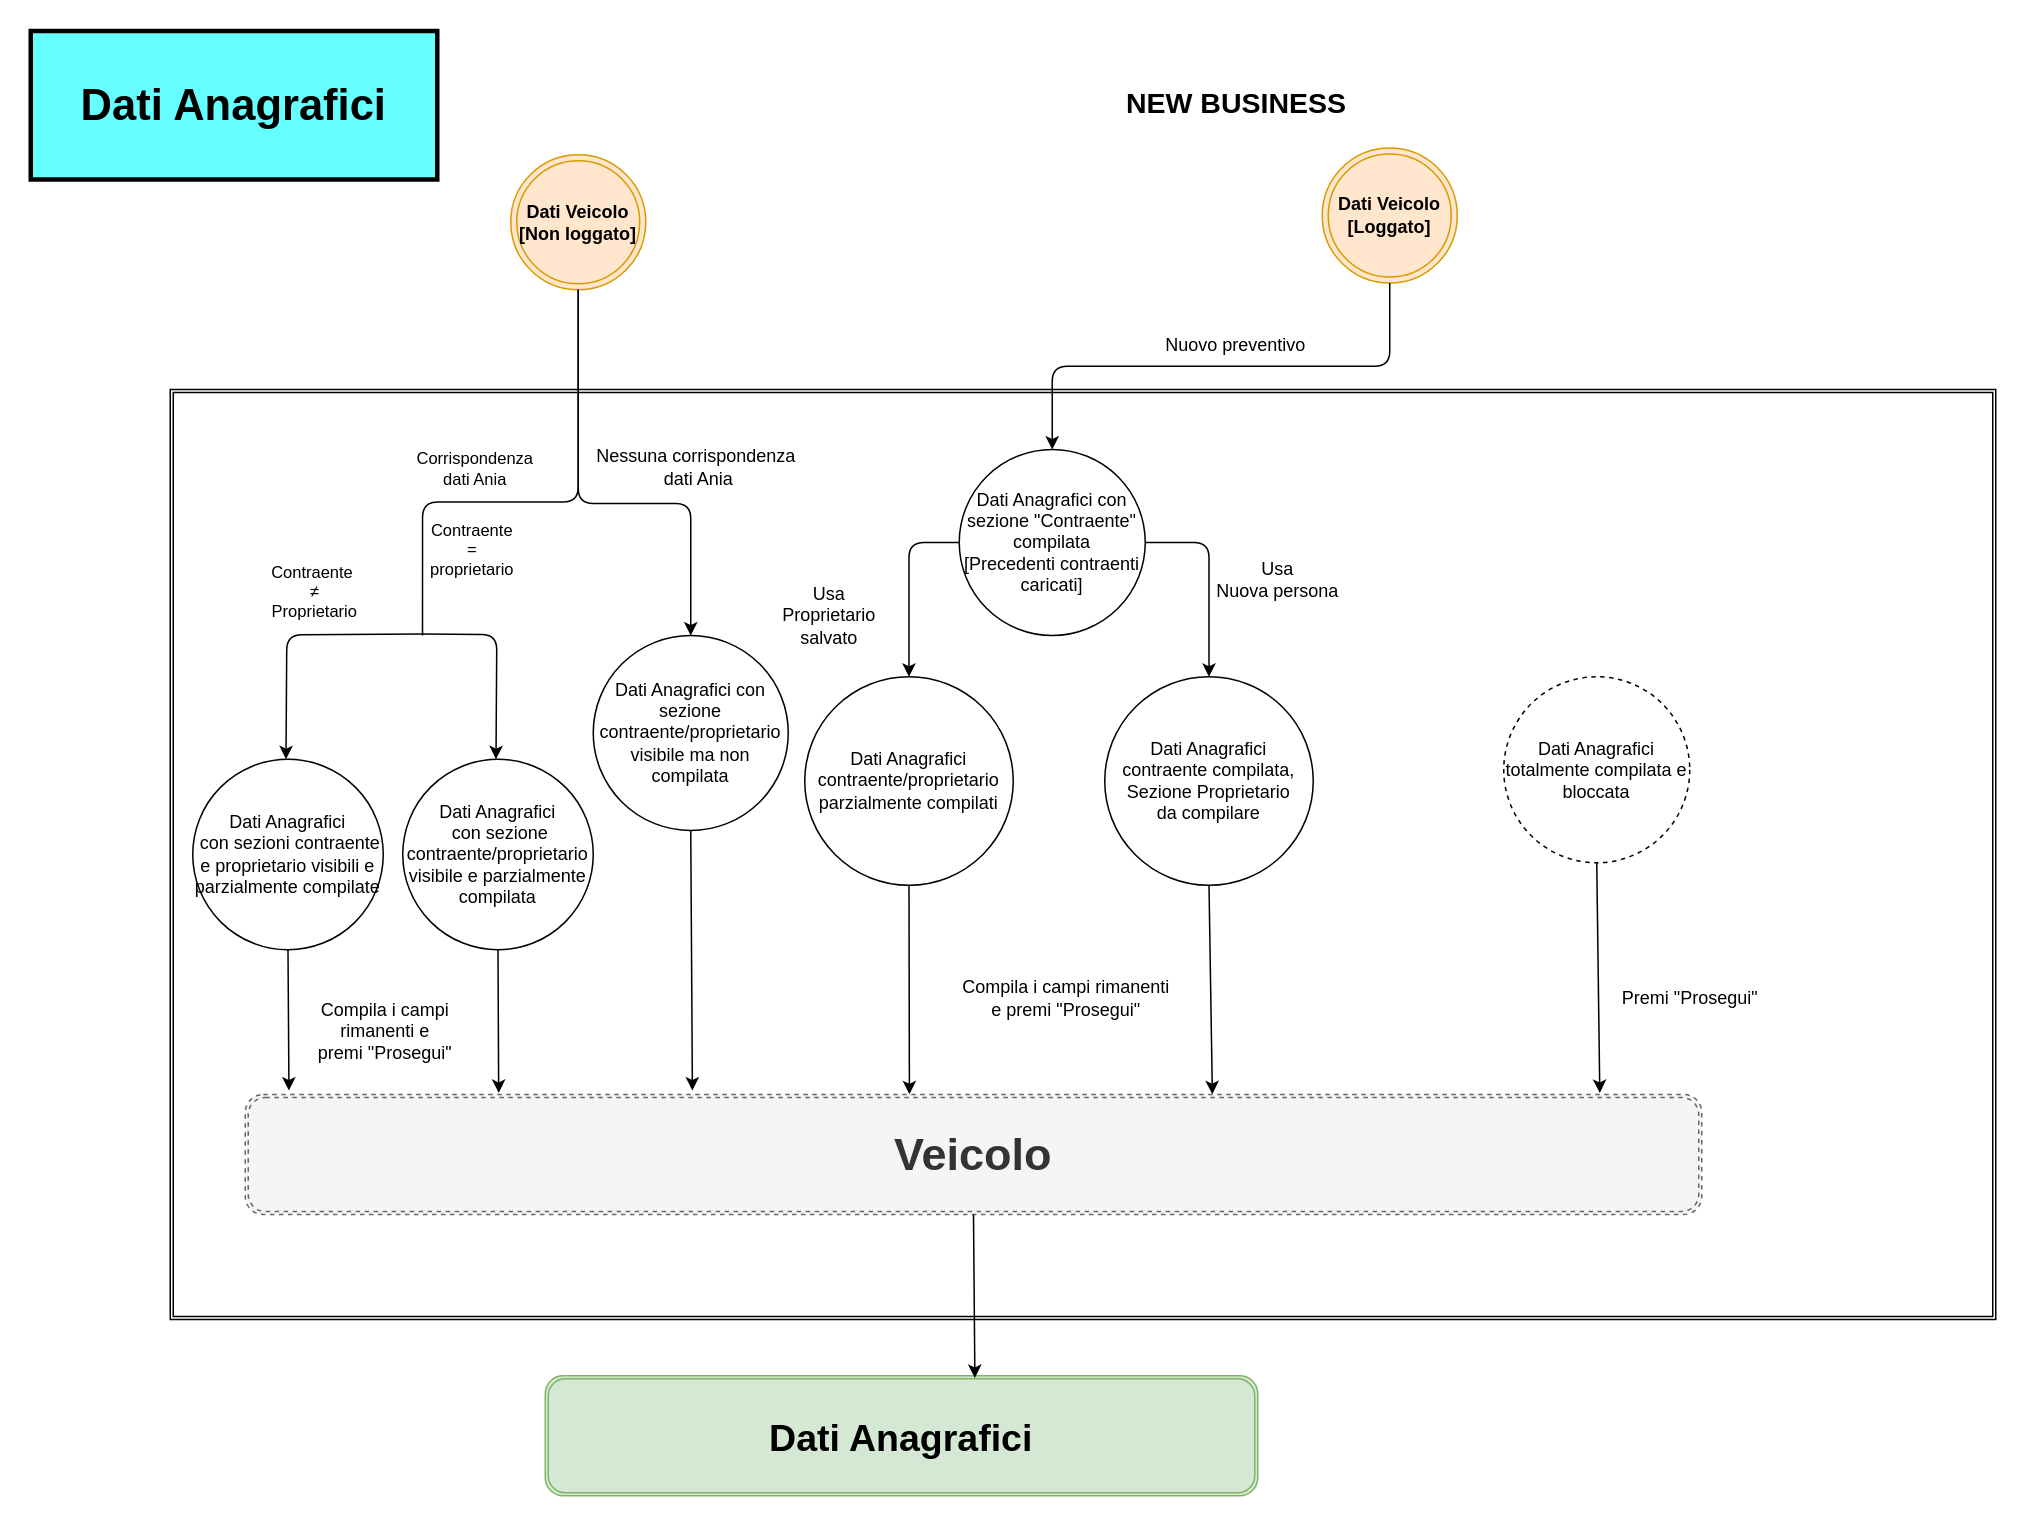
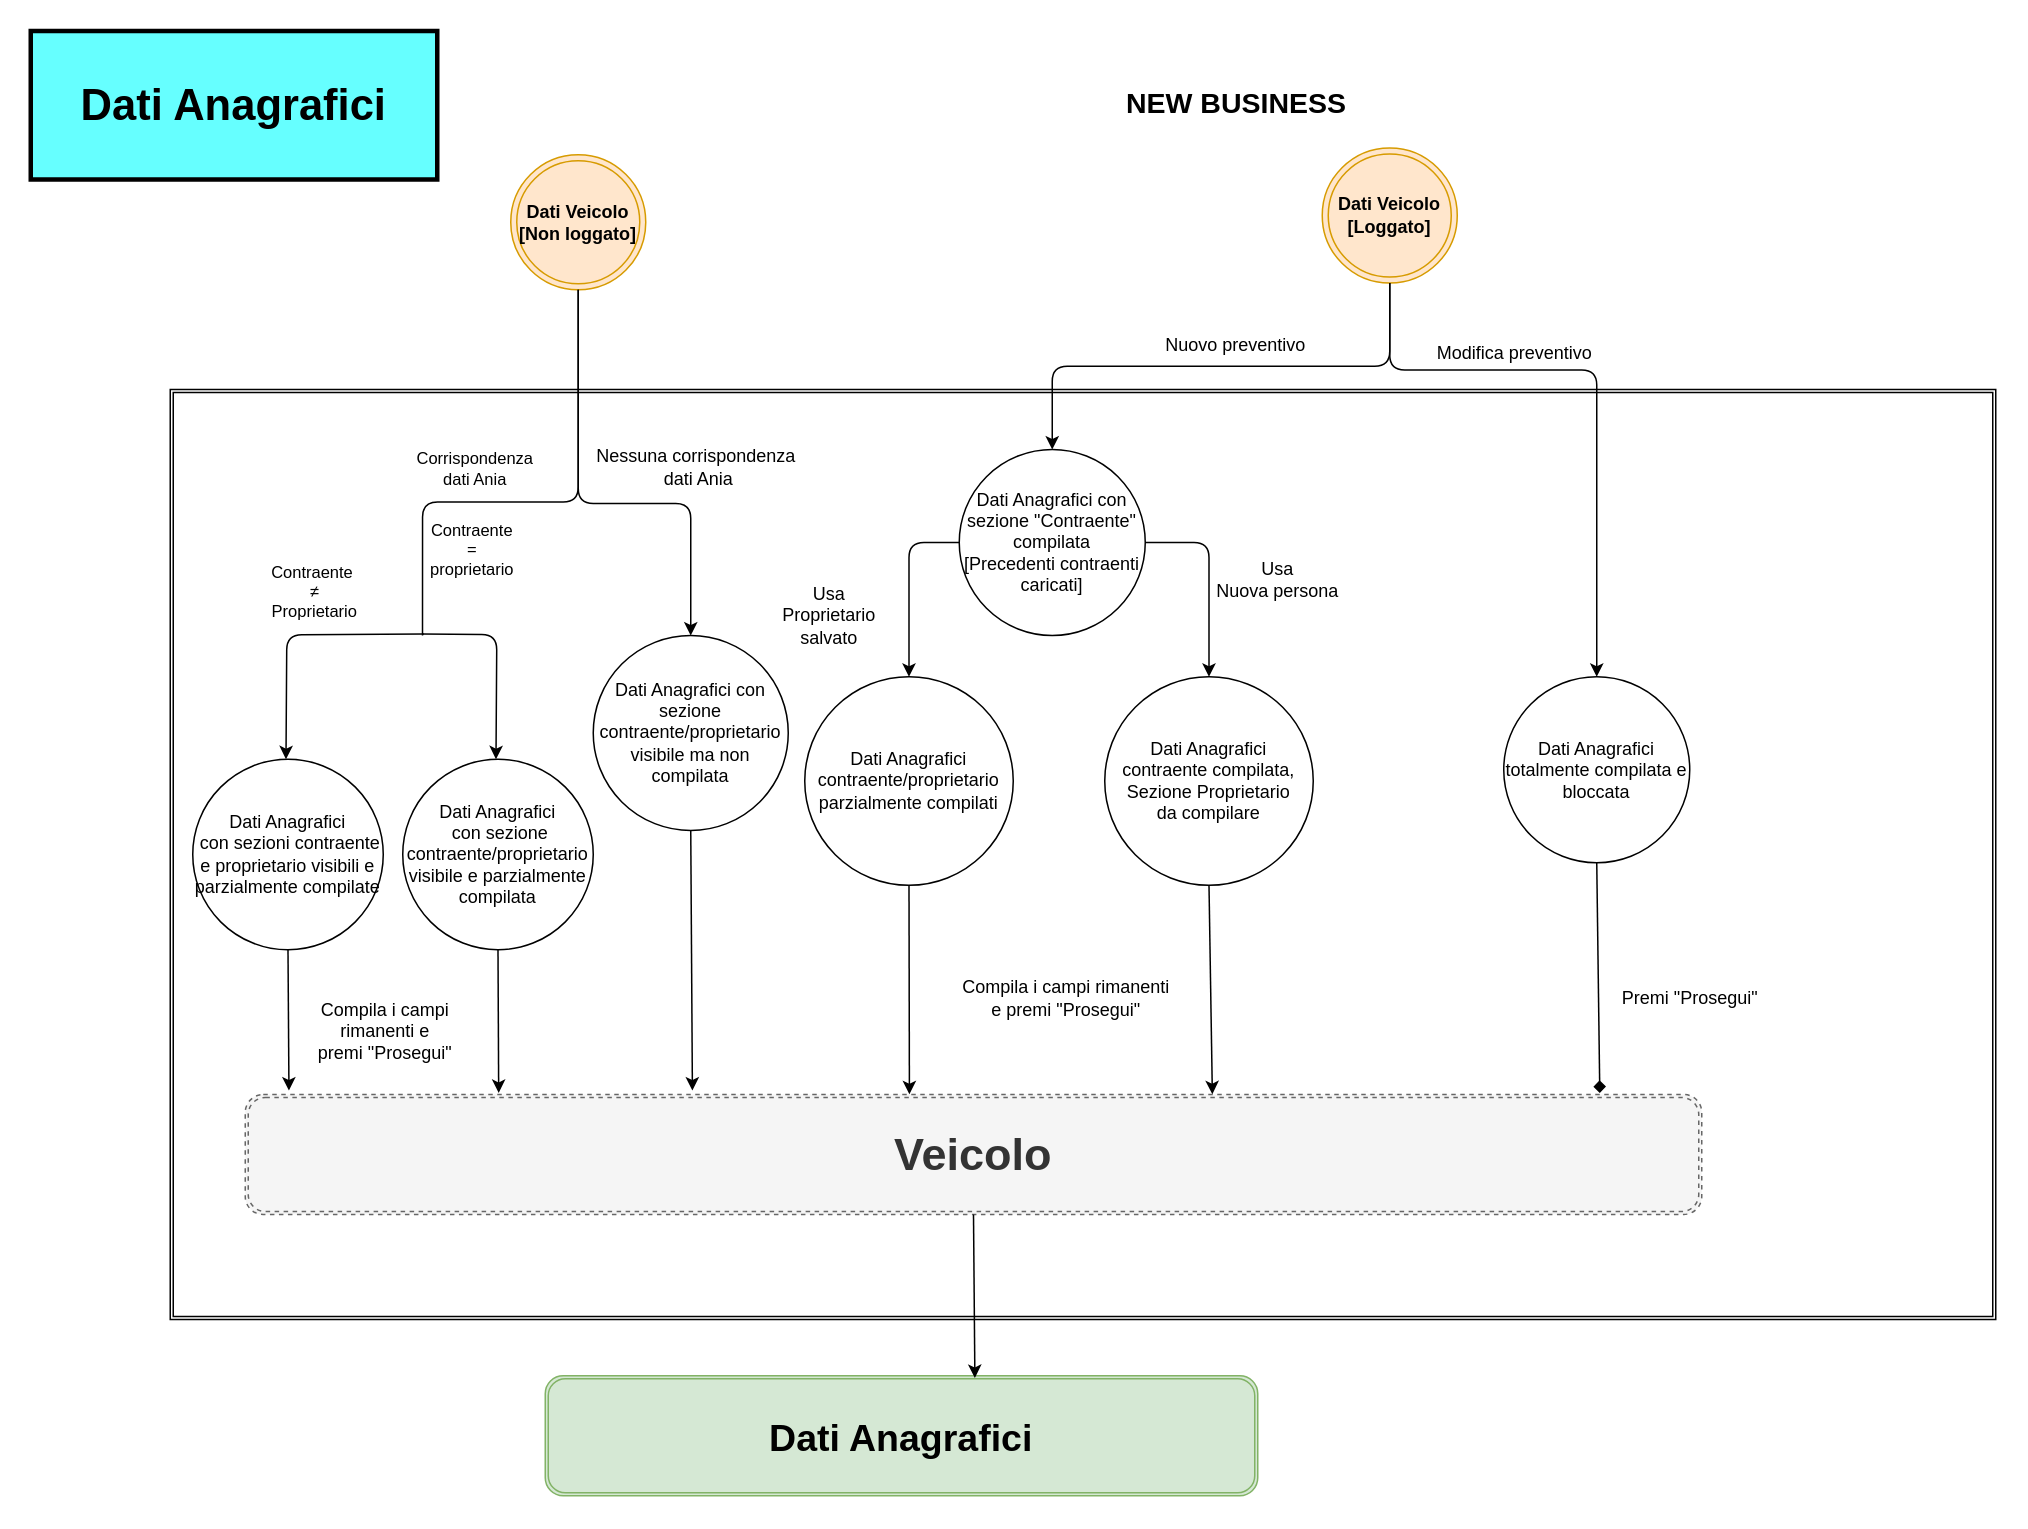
none -> (1597, 419)
(1597, 770) -> (1597, 770)
(1600, 1081) -> (1600, 1080)
